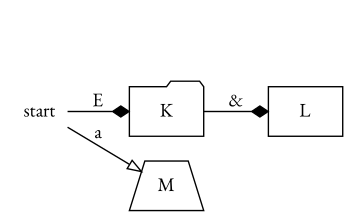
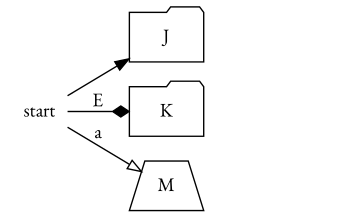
none -> (167, 37)
(306, 111) -> none
